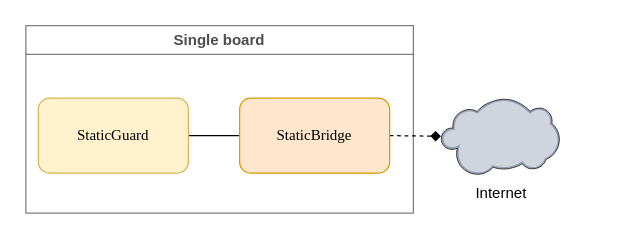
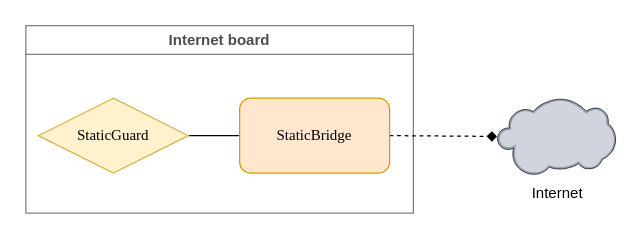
(219, 41) -> (219, 41)
(113, 136) -> (113, 136)
(500, 137) -> (556, 137)
